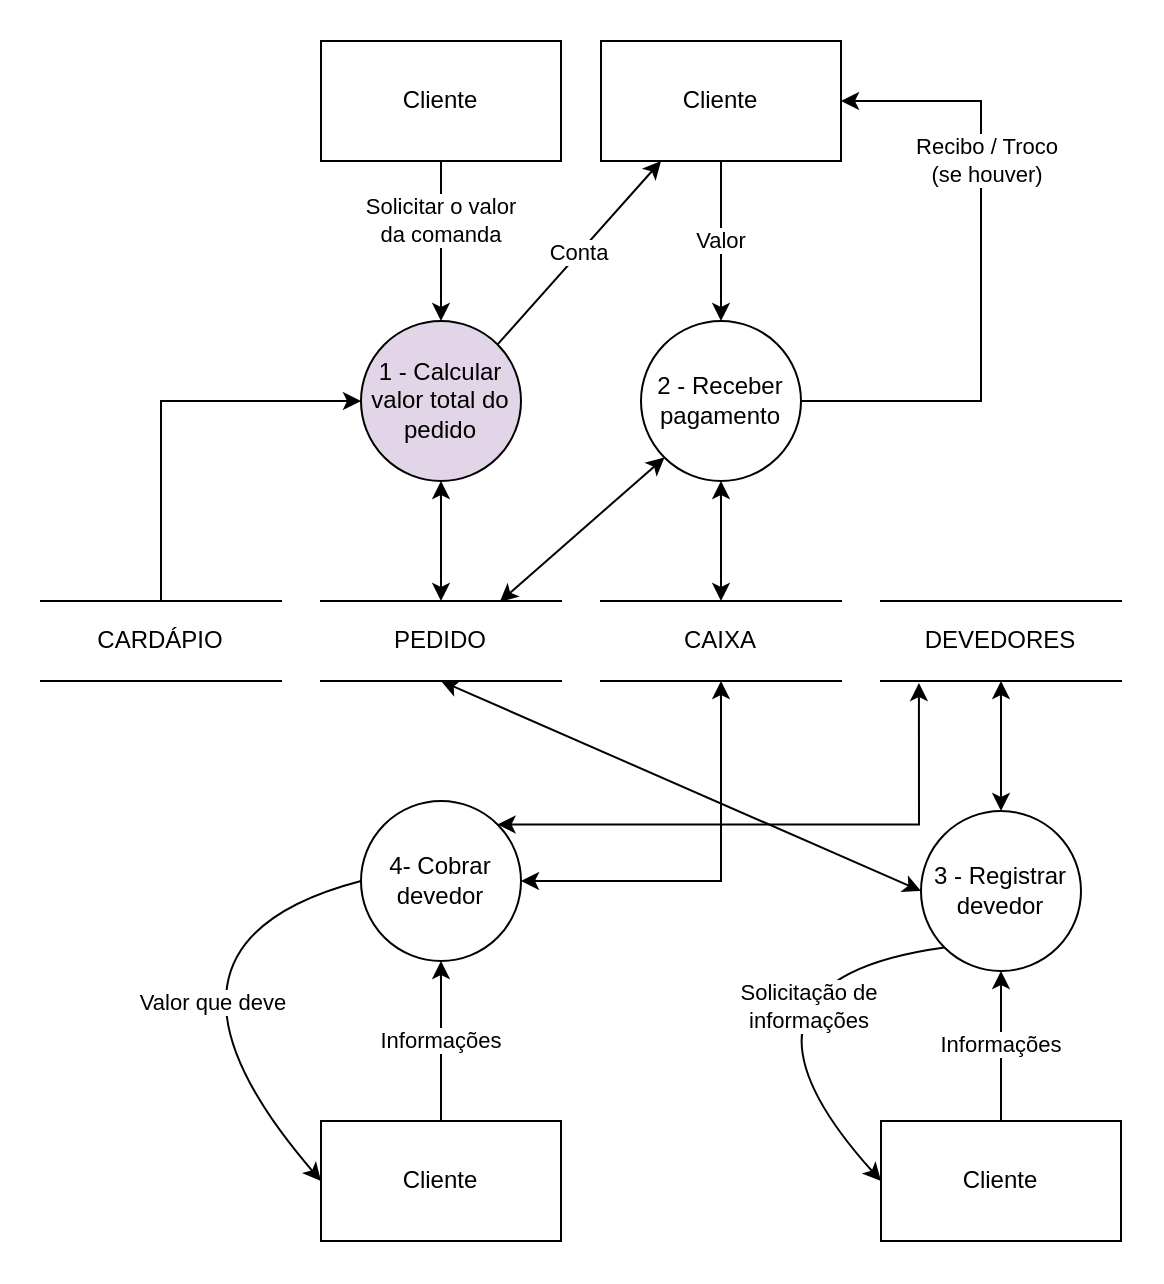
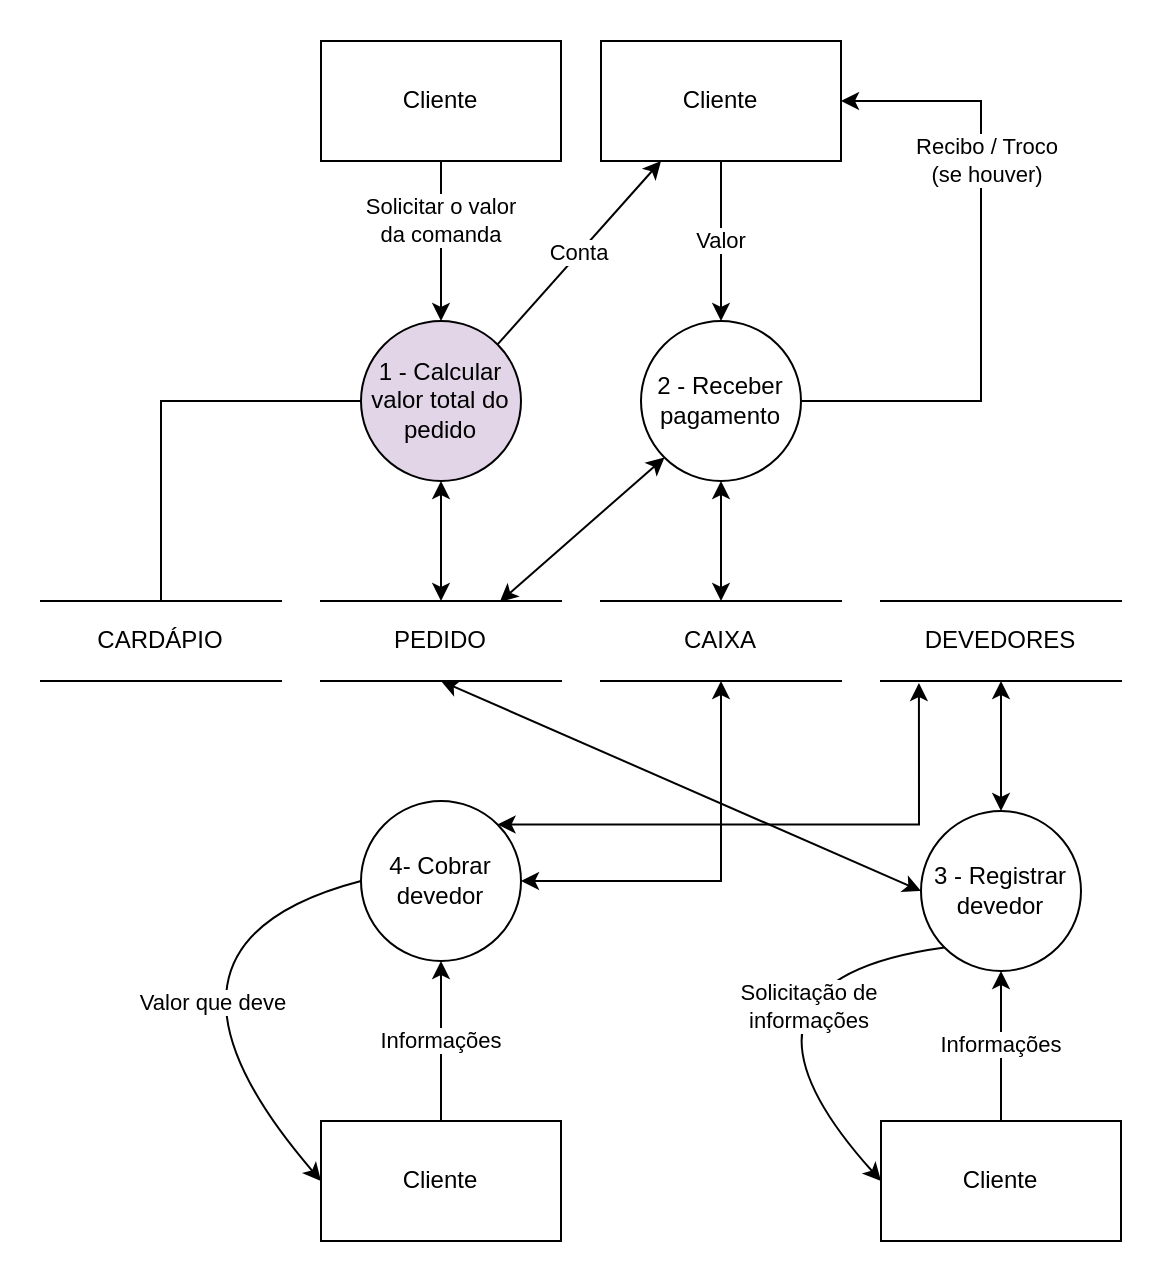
(346, 401) -> (351, 401)
